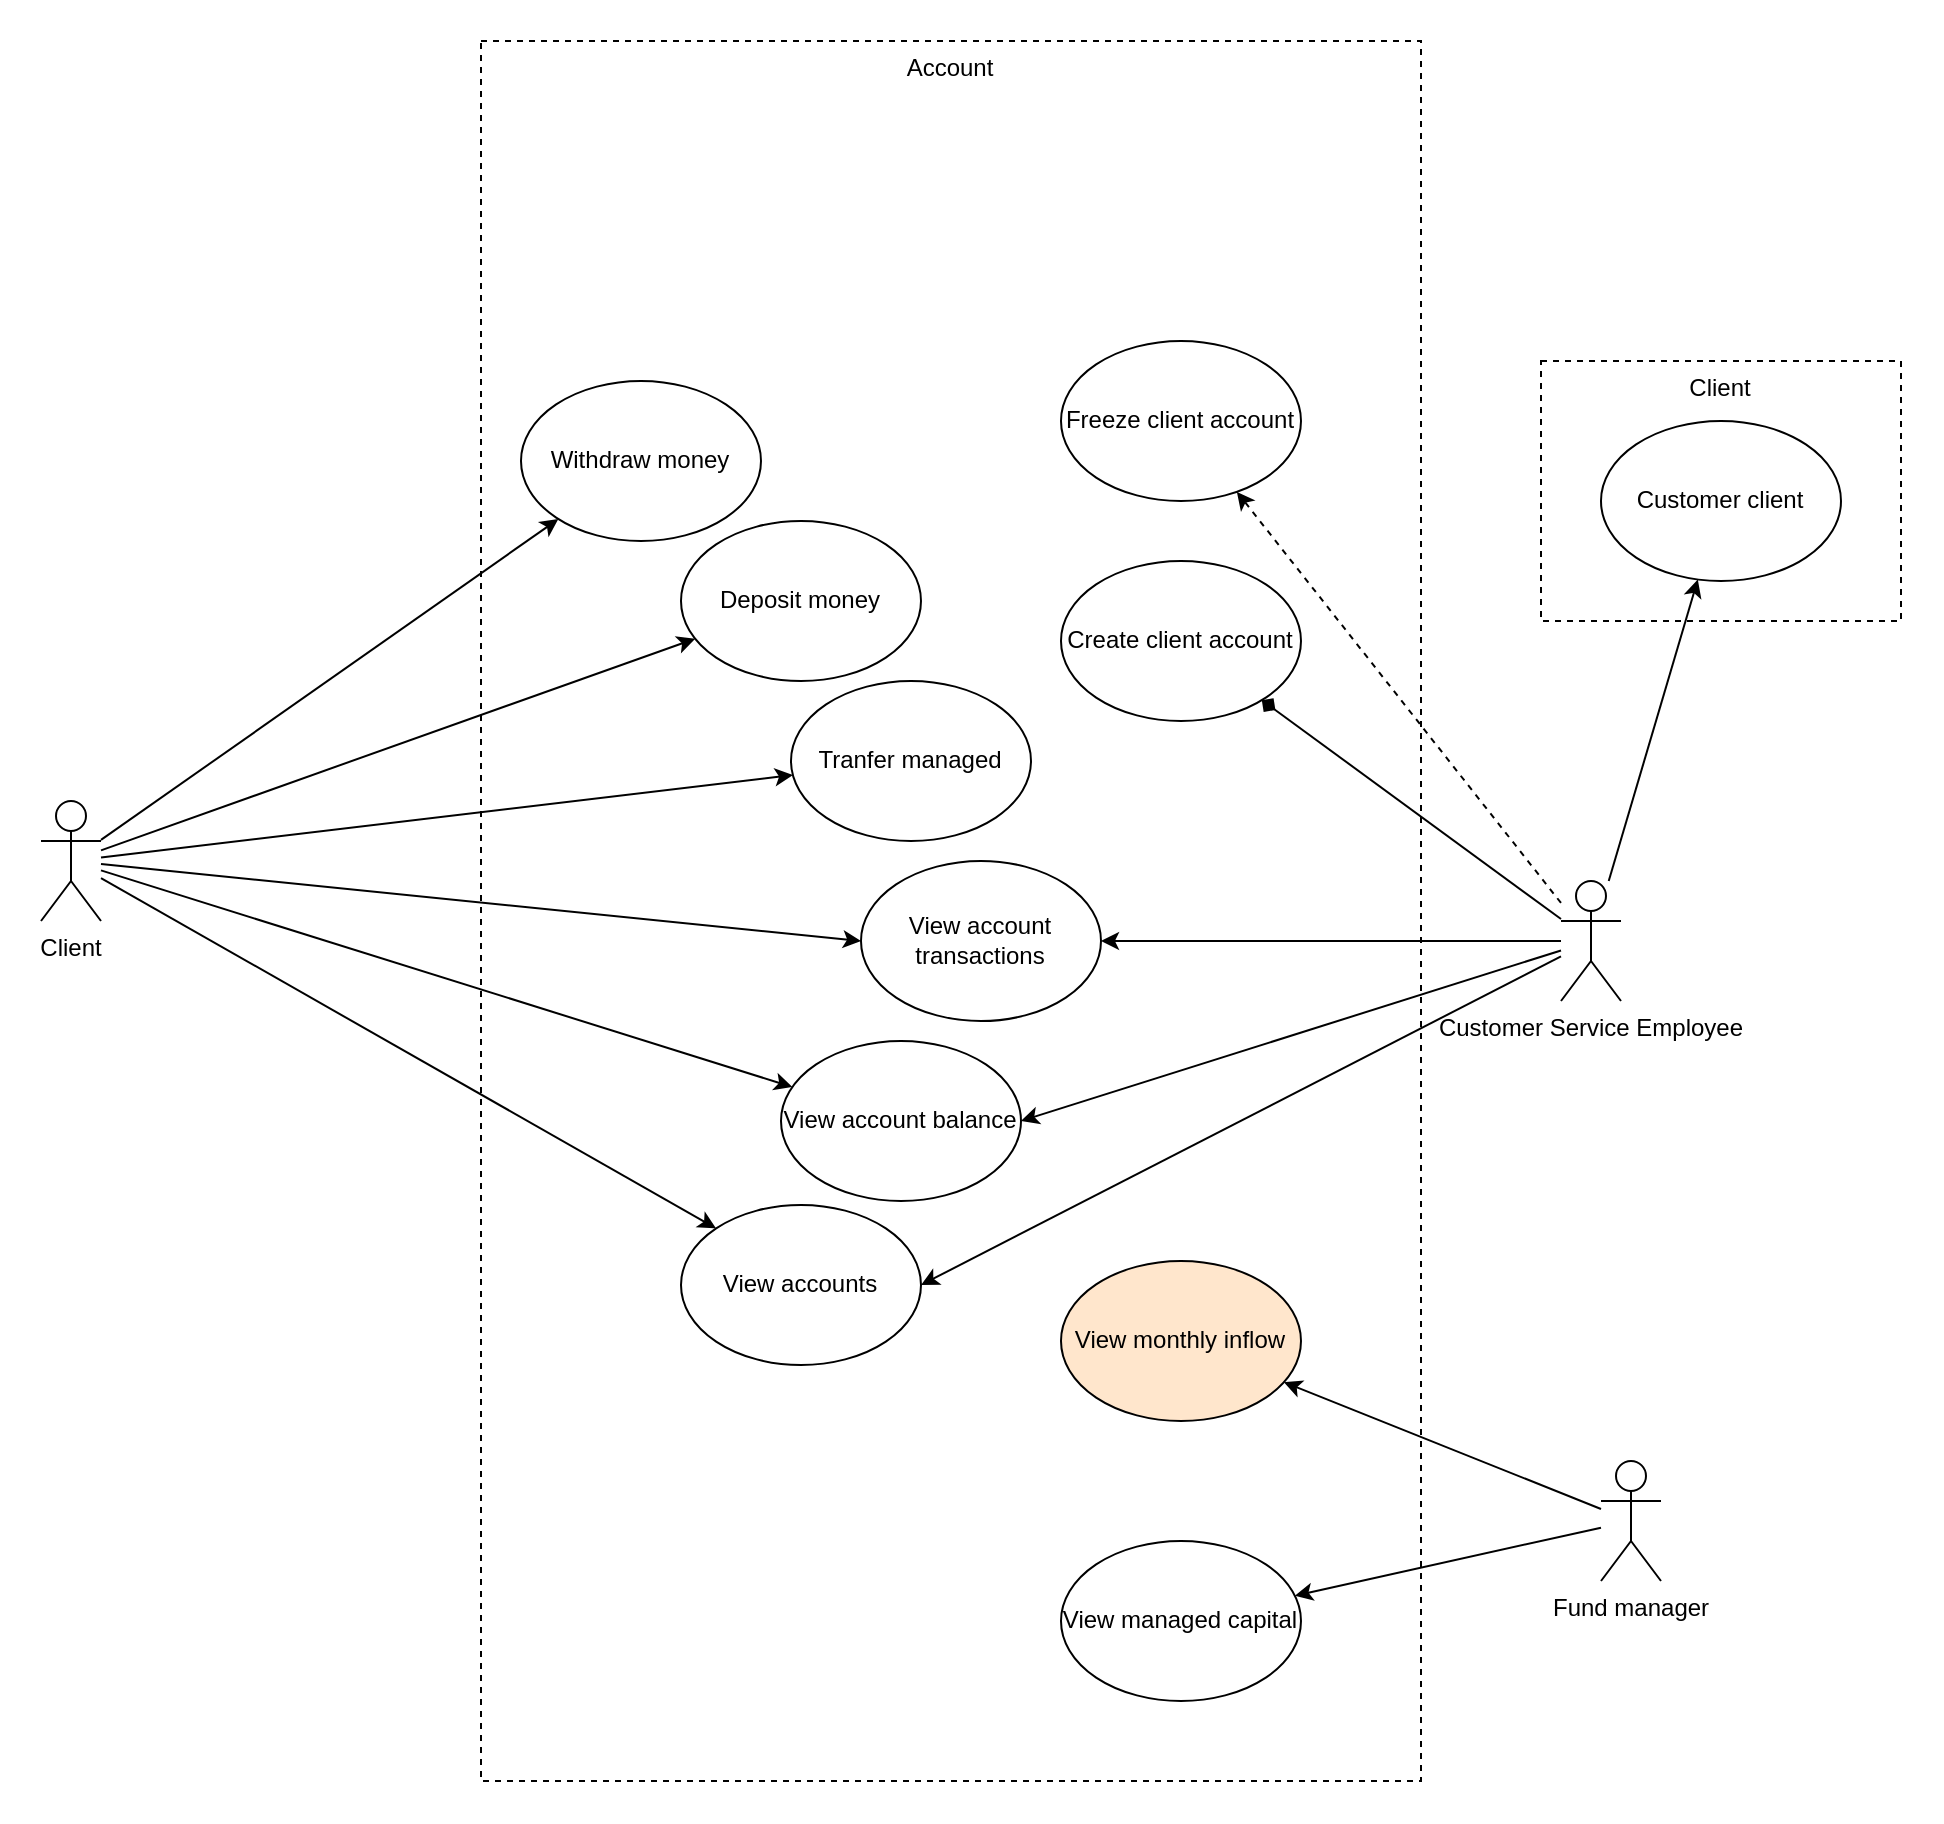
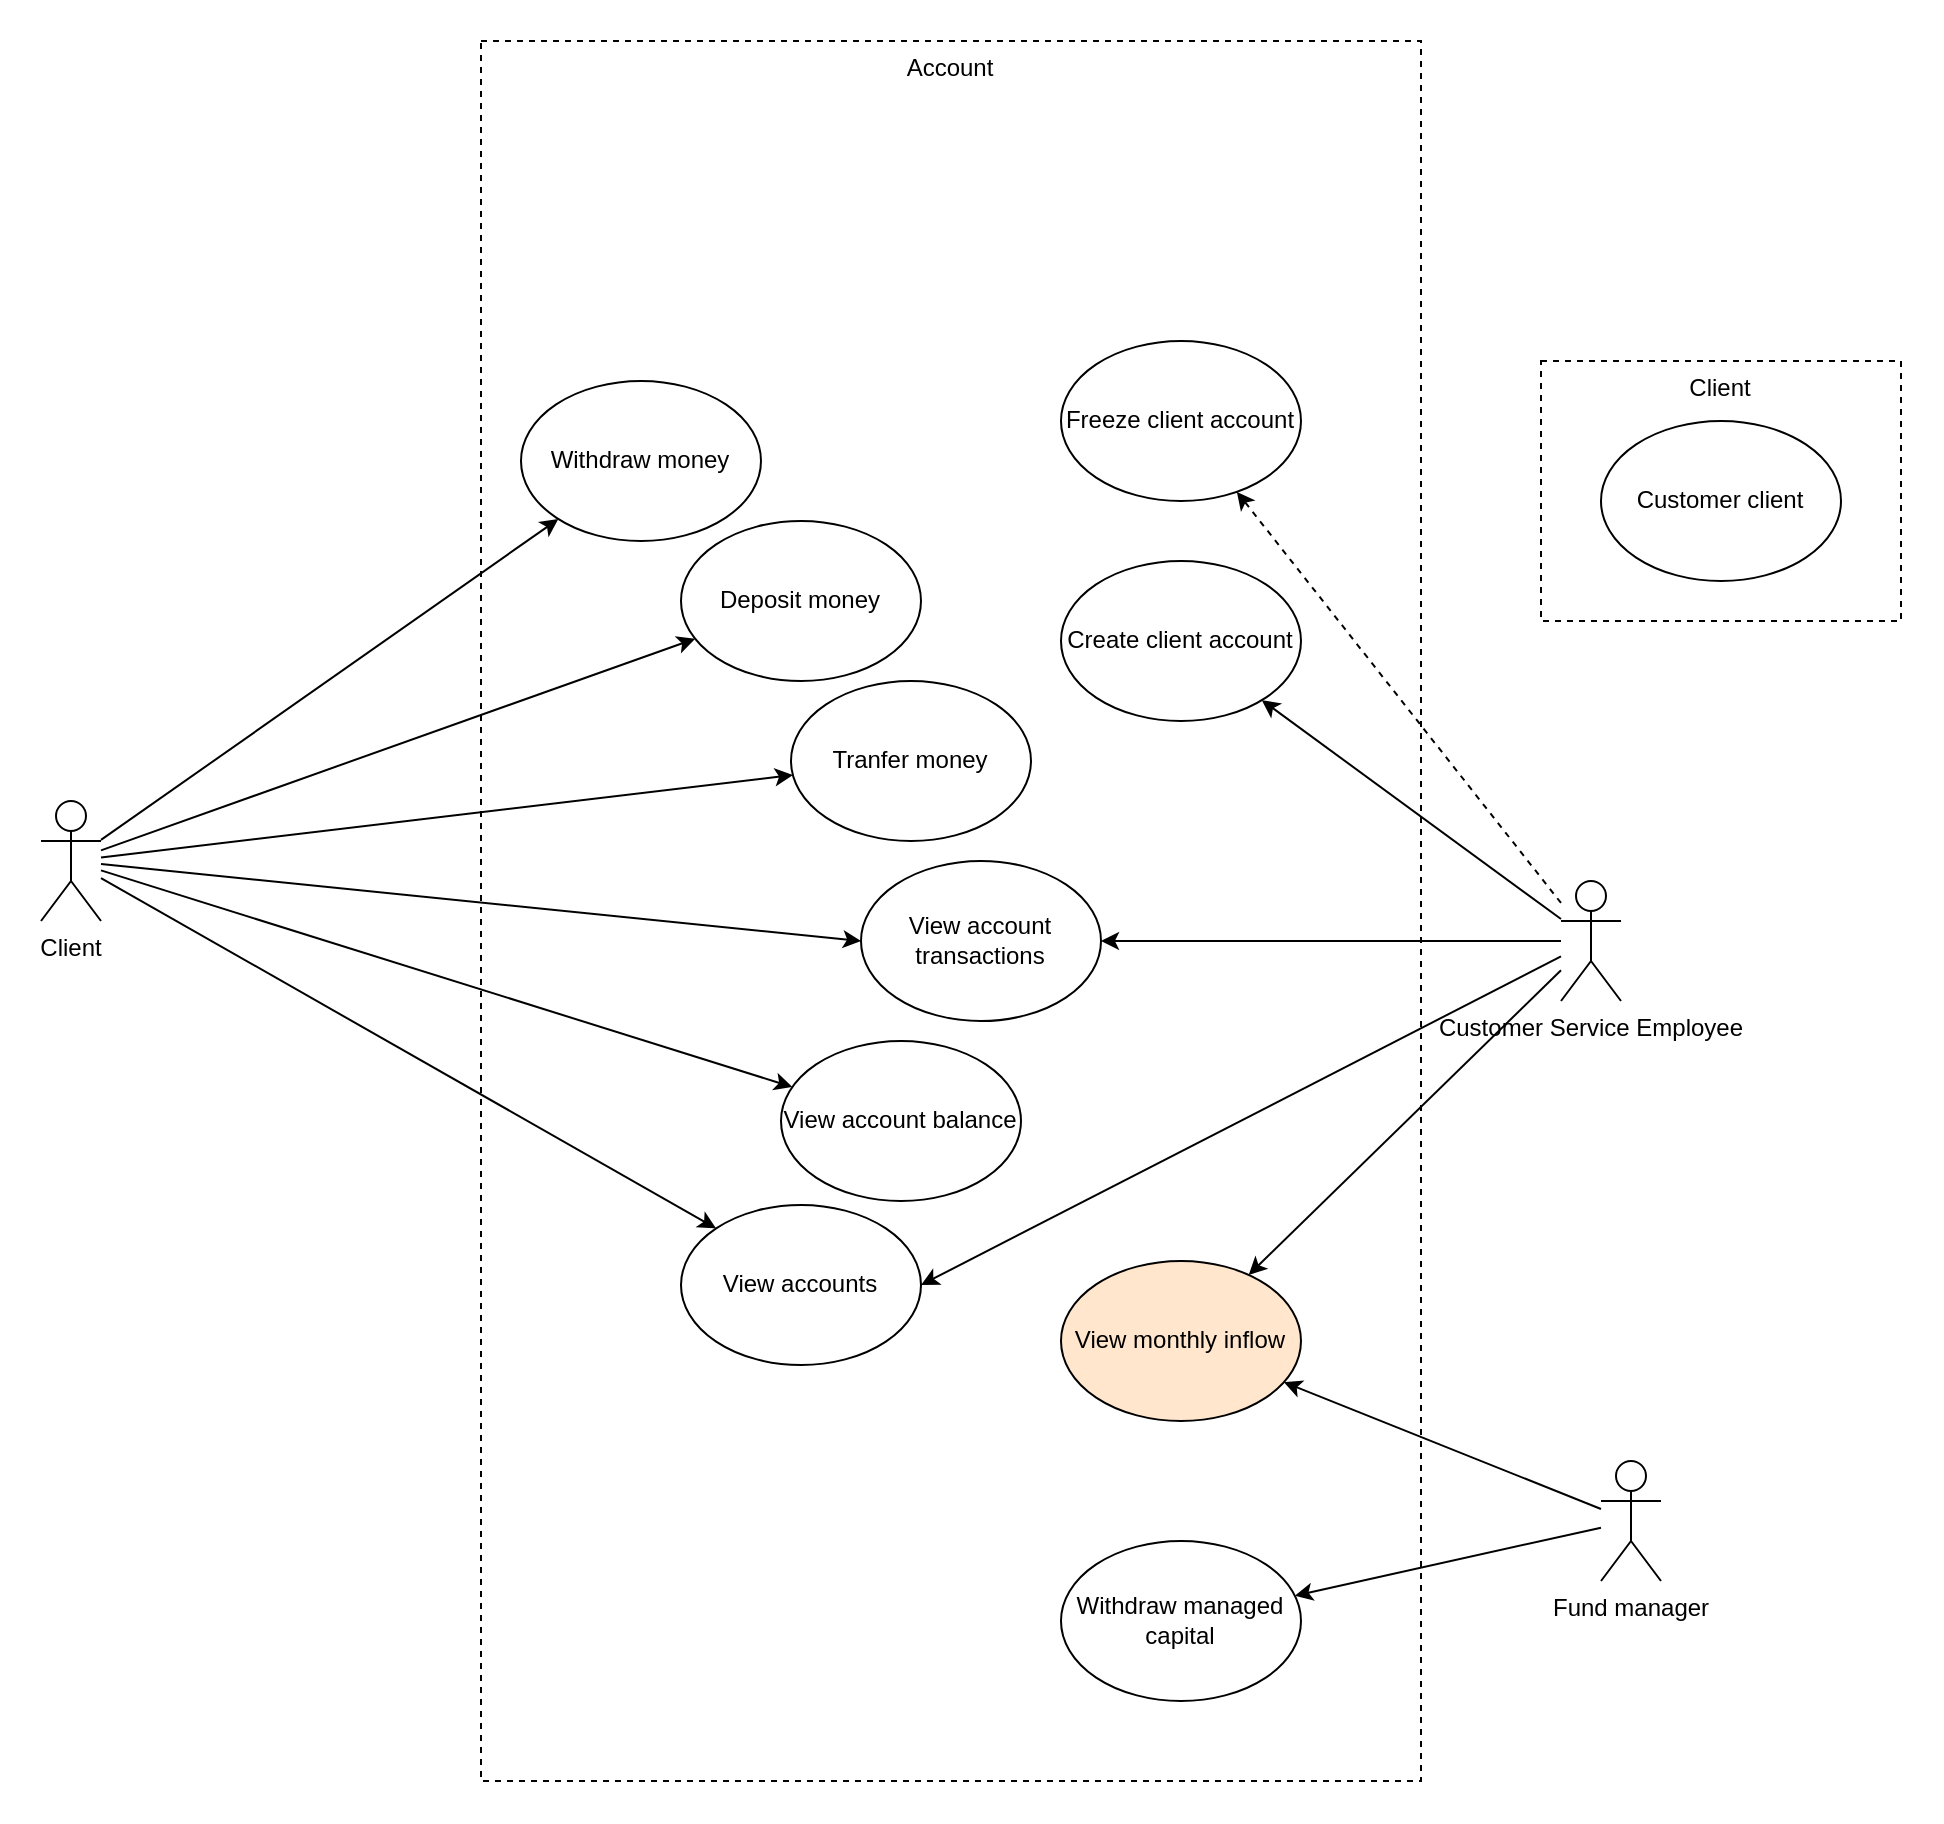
(1275, 710) -> (1274, 709)
(1651, 737) -> none
(911, 761) -> (911, 761)
(1298, 1034) -> (1410, 1118)
(1181, 1621) -> (1181, 1621)
